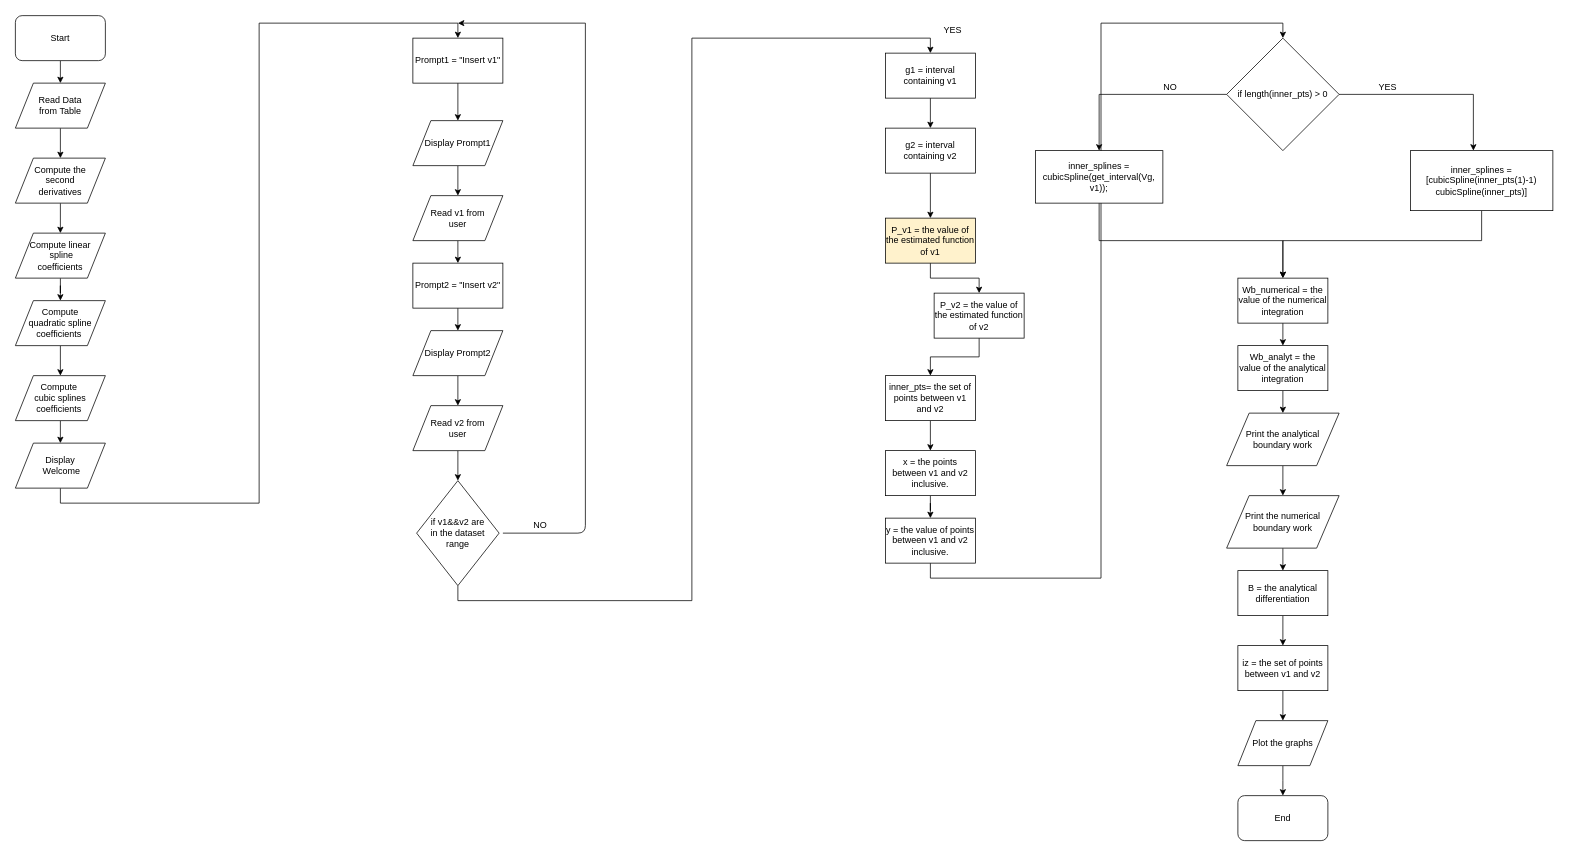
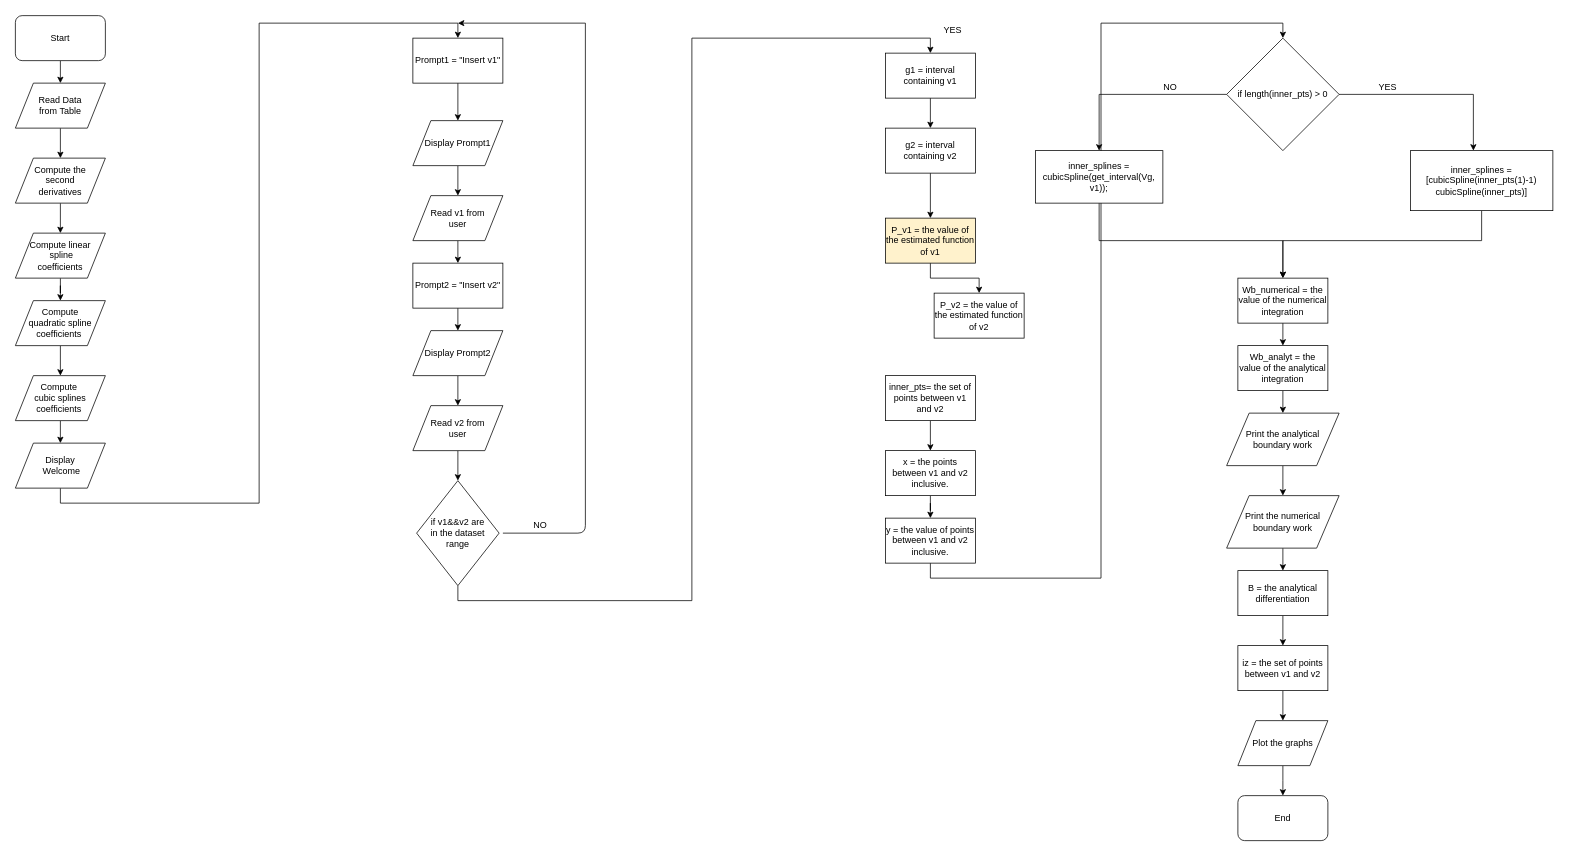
(930, 362) -> none
